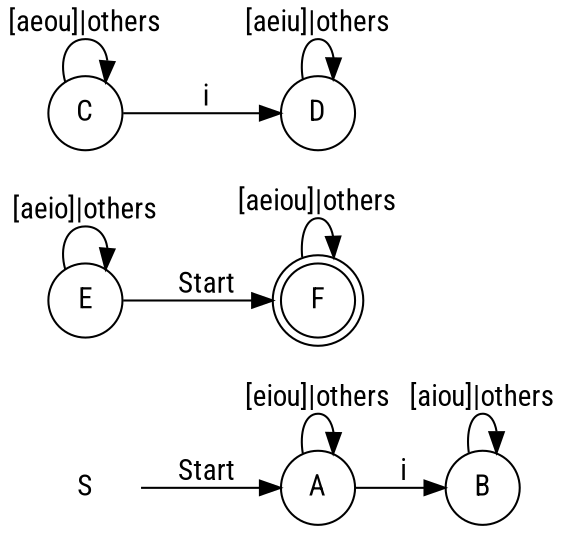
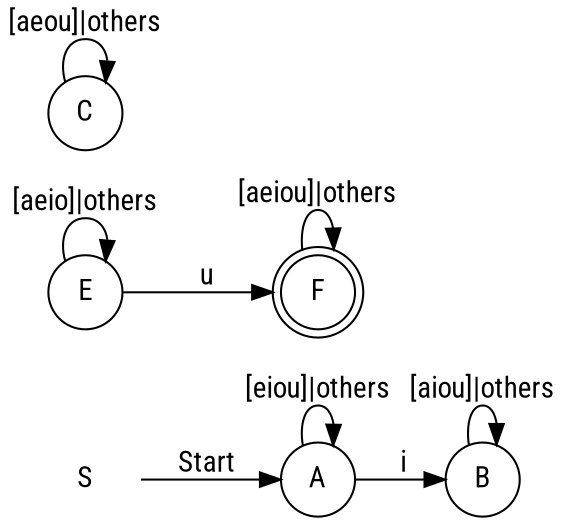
(318, 113) -> none
(207, 285) -> (207, 277)
